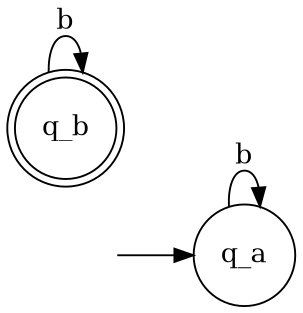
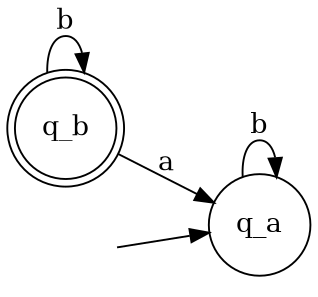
none -> (158, 174)
